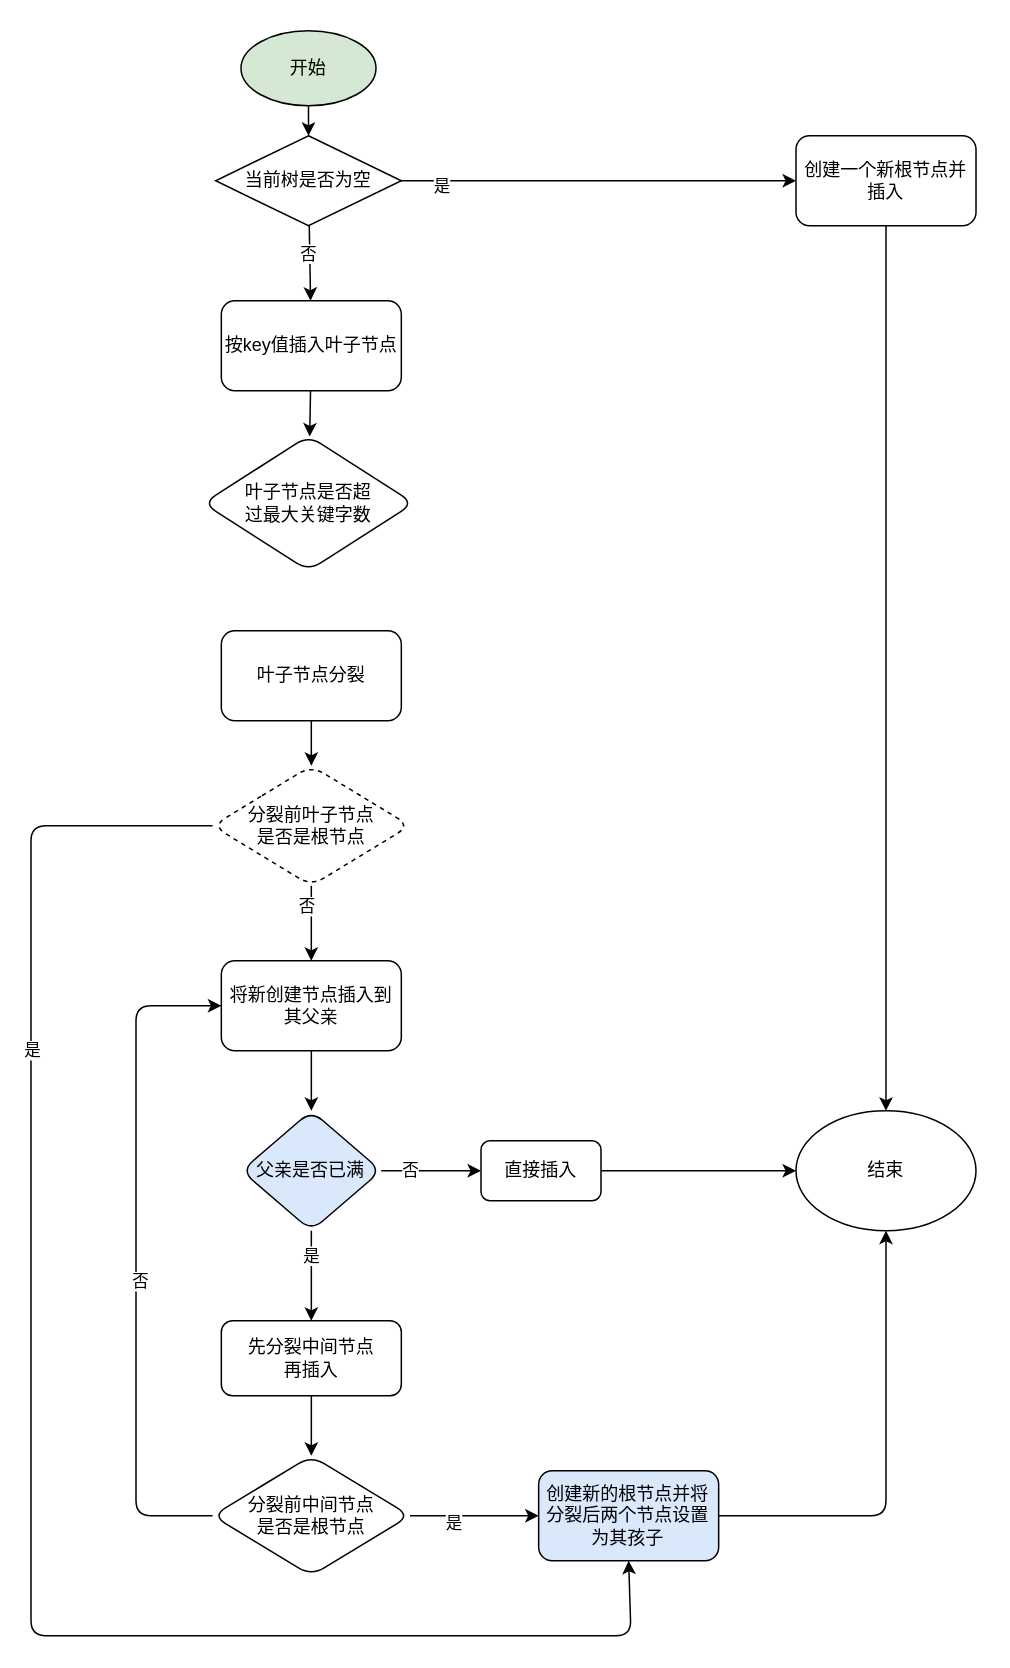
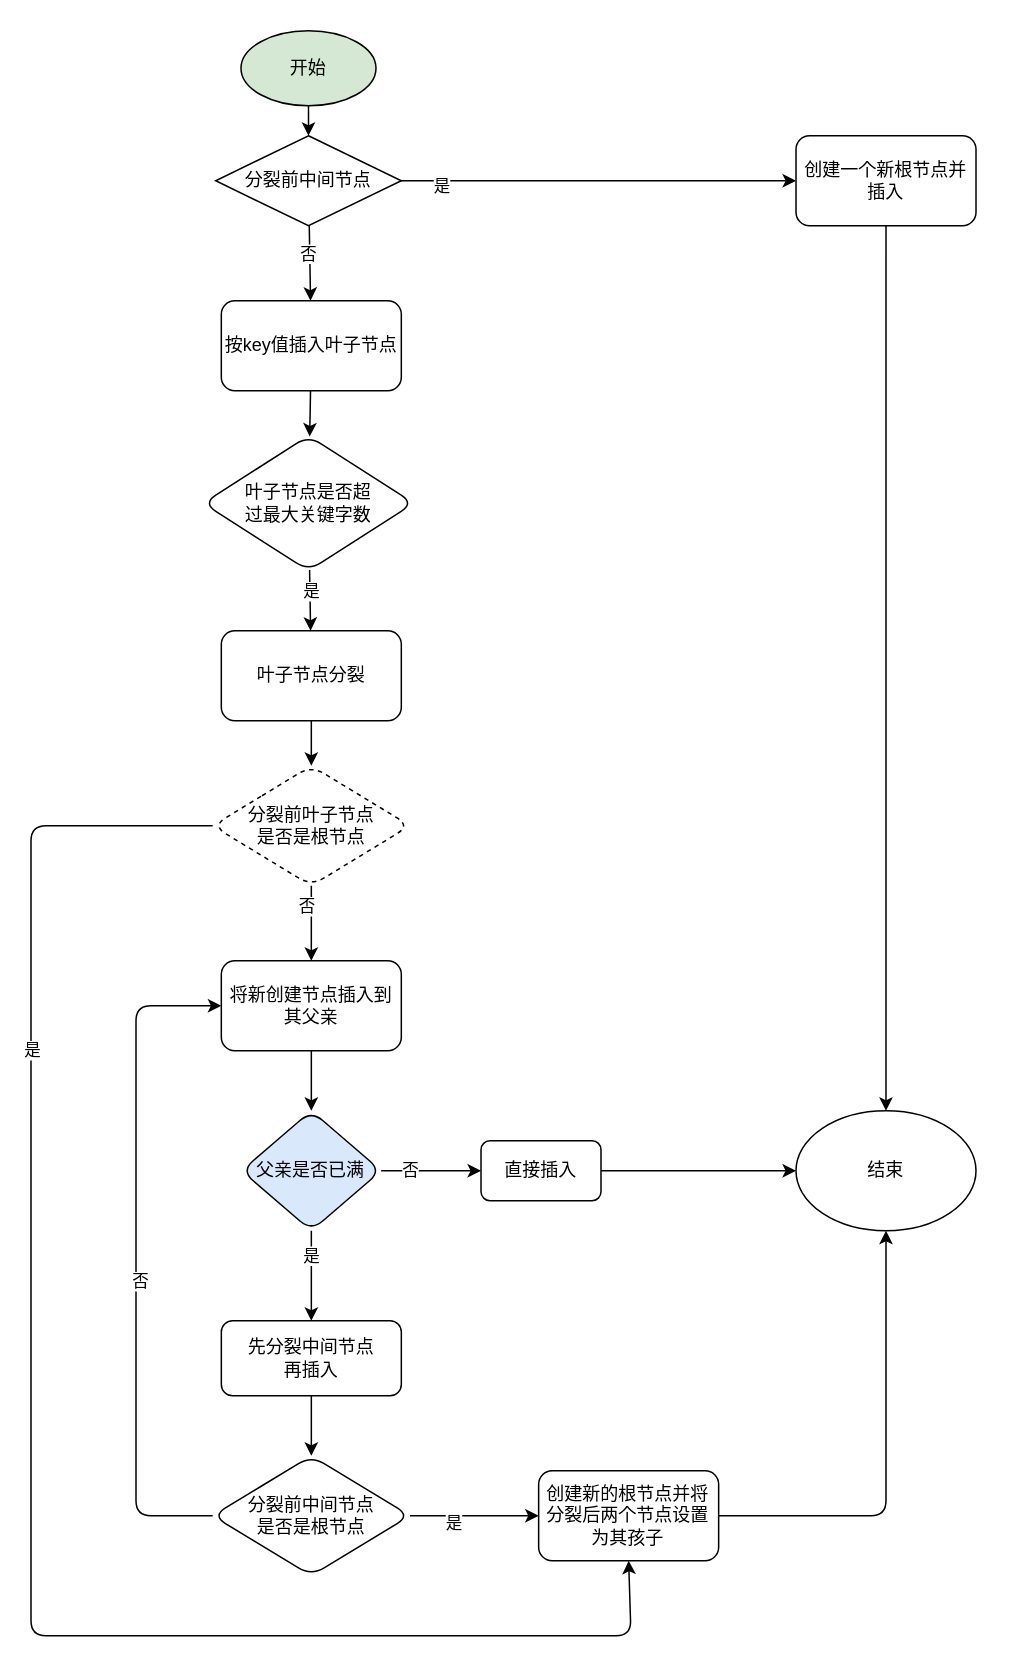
(308, 181) -> (308, 181)
none -> (310, 595)
(628, 1516) -> (628, 1516)
